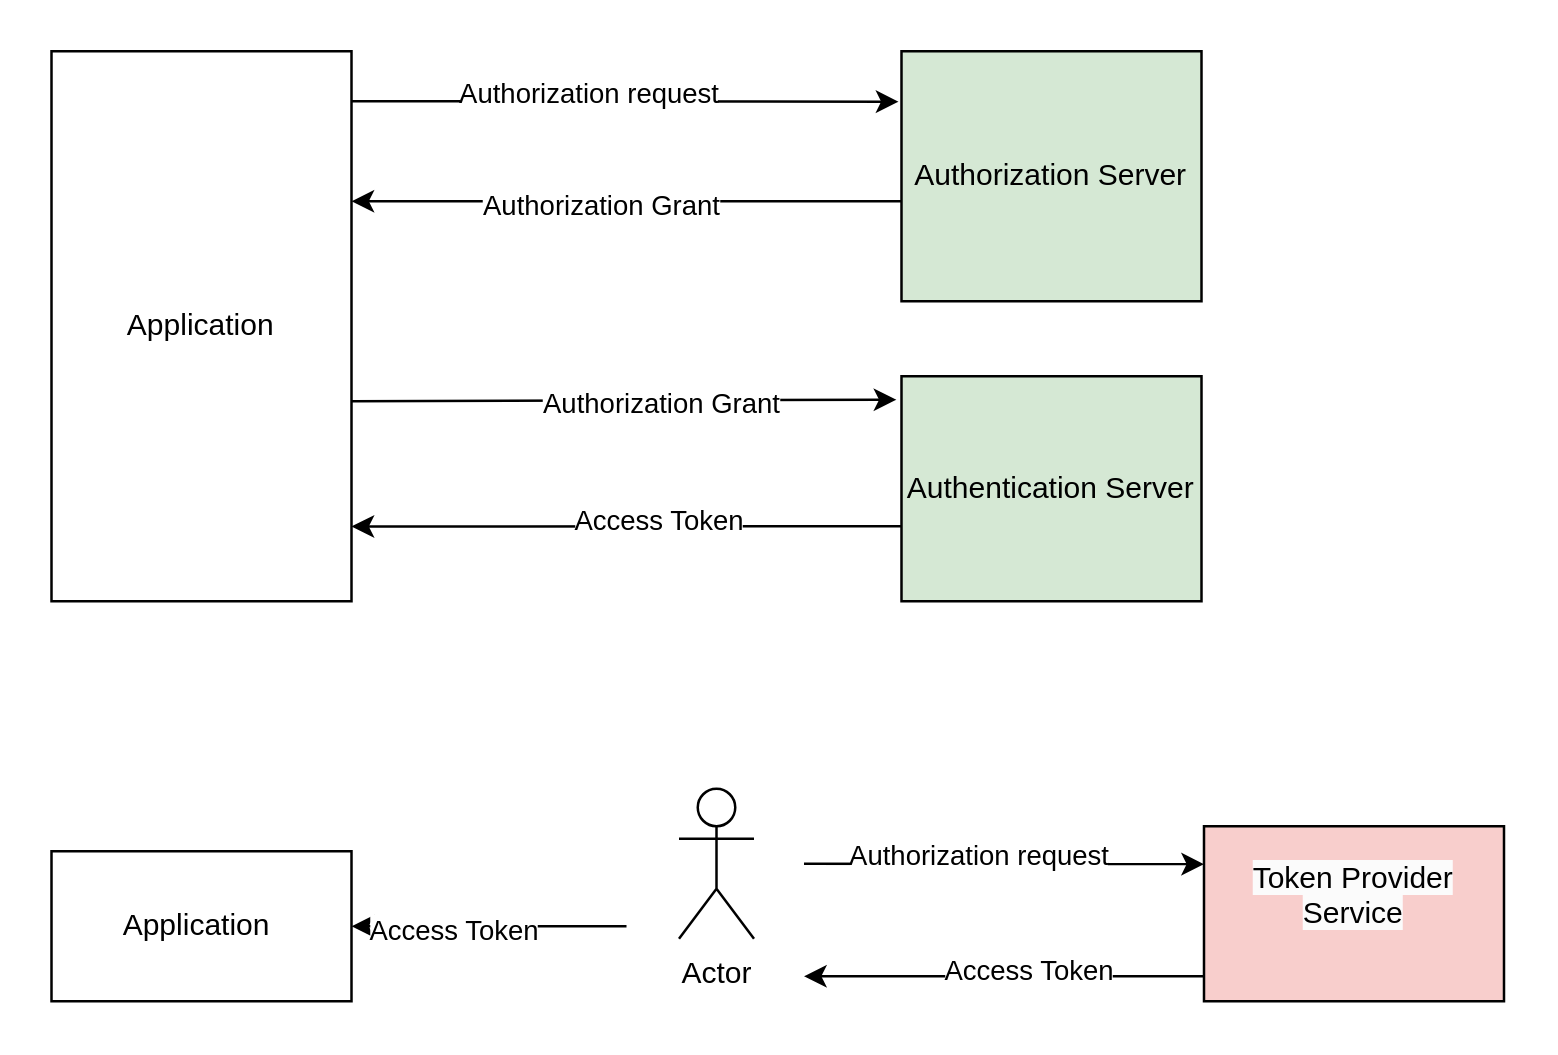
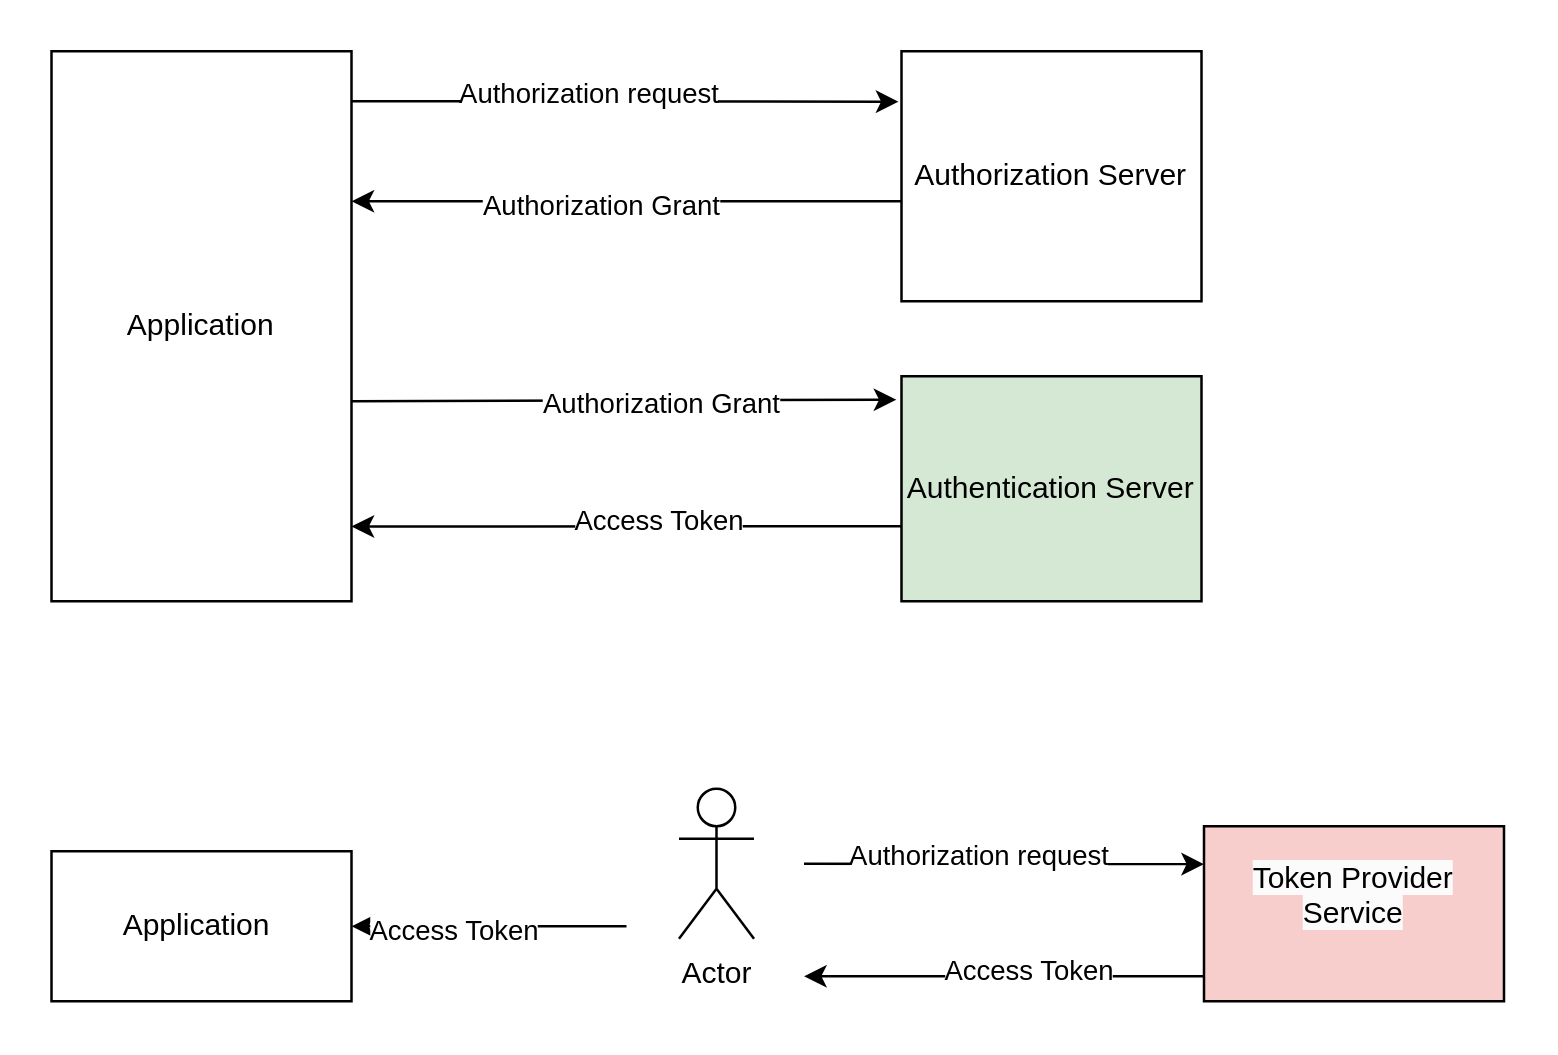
(1051, 176) -> (1051, 176)
